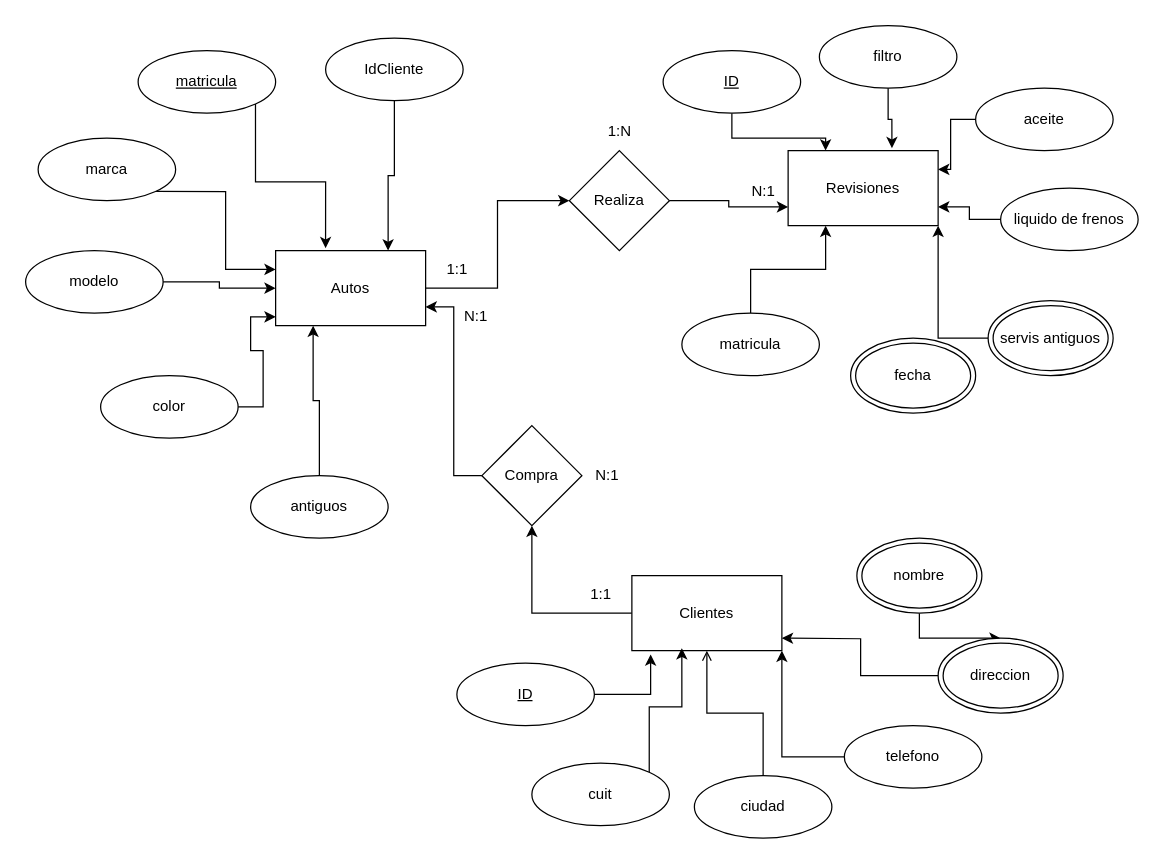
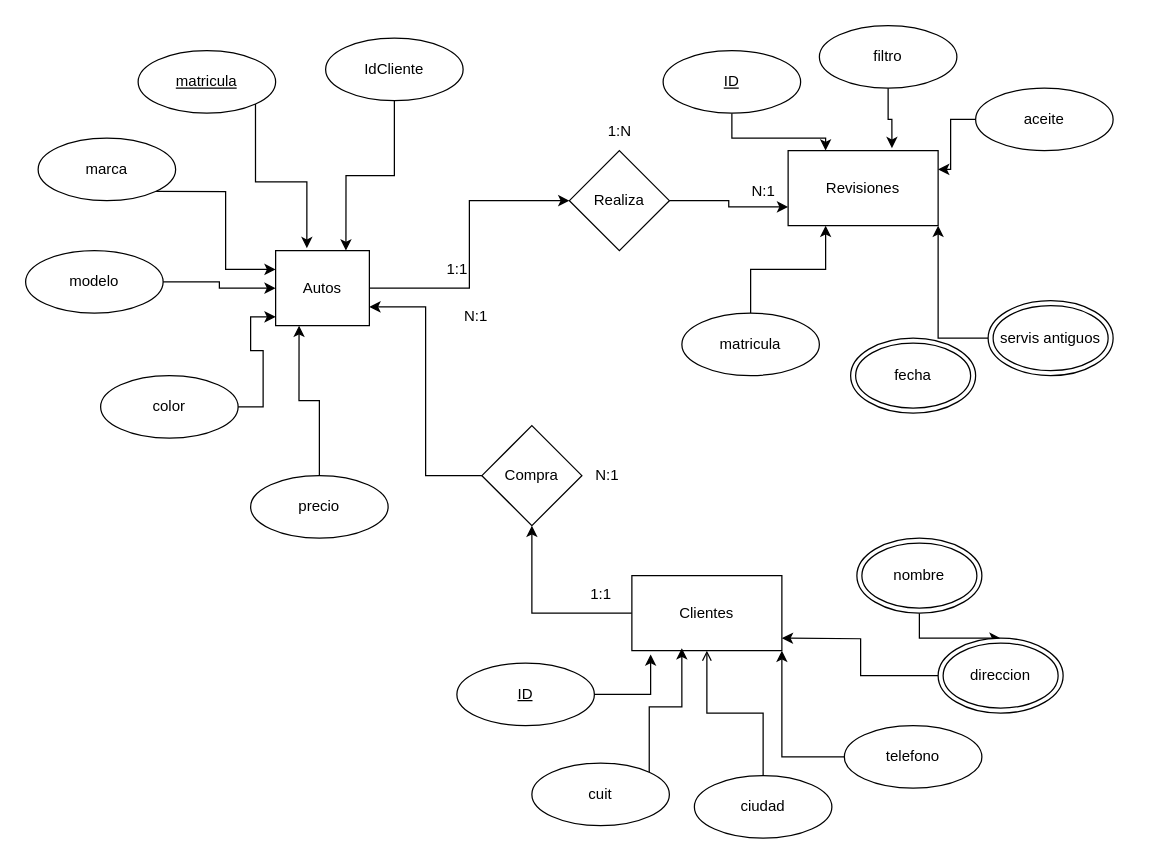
(969, 217) -> none
(1069, 219) -> none
(351, 288) -> (323, 288)
(319, 507) -> (319, 507)
